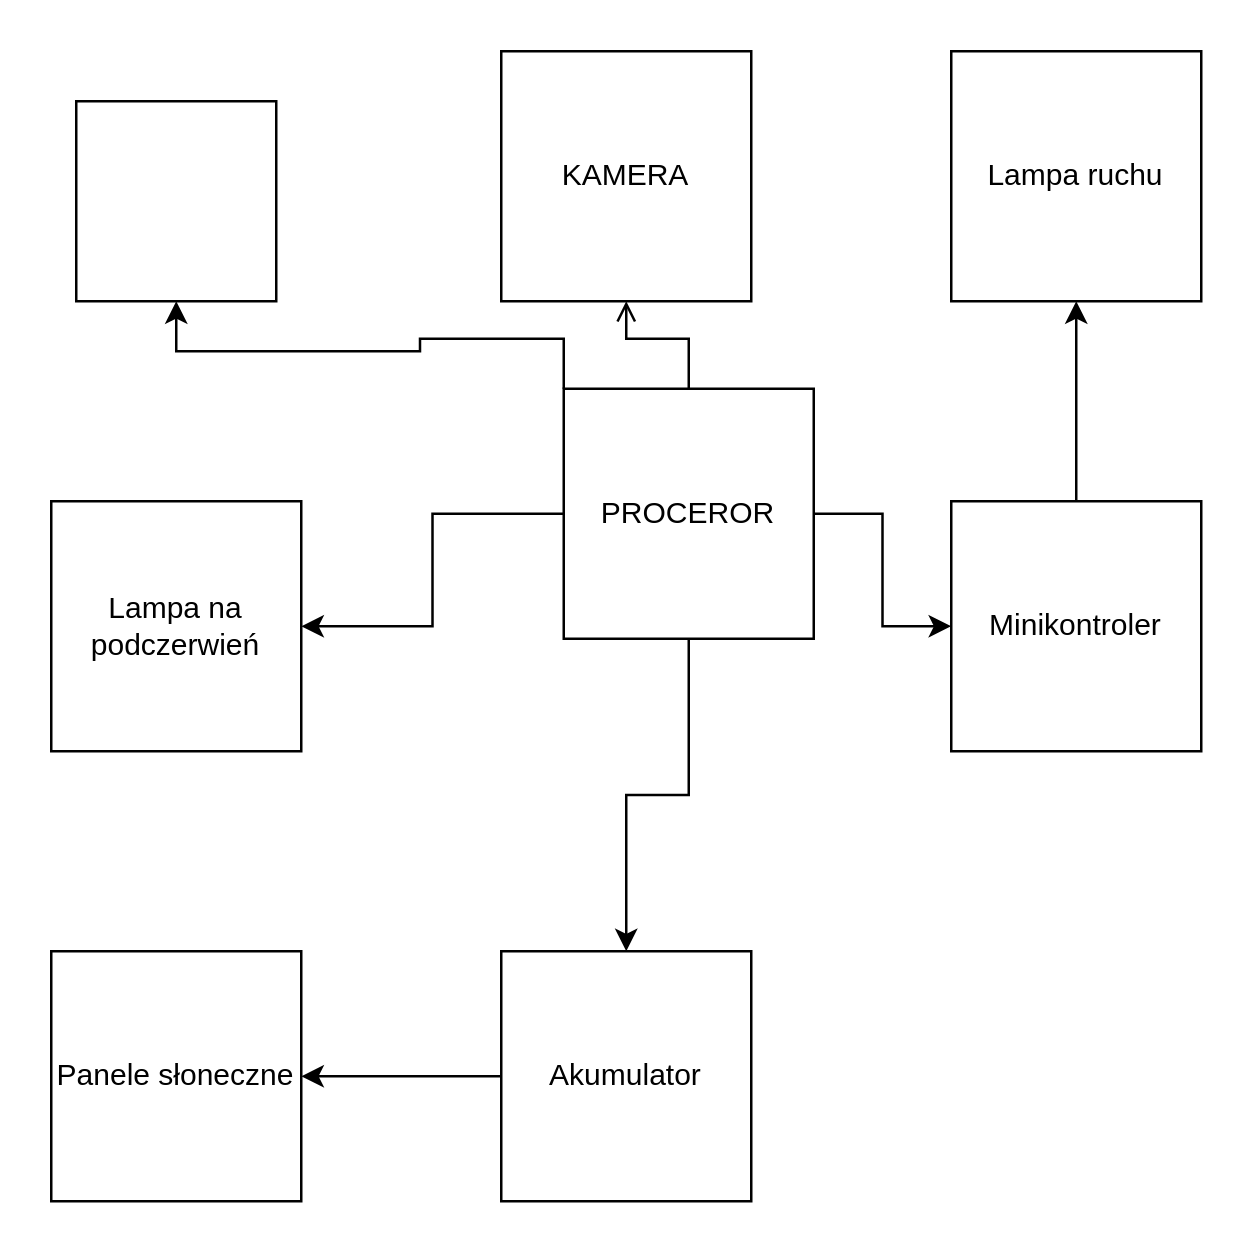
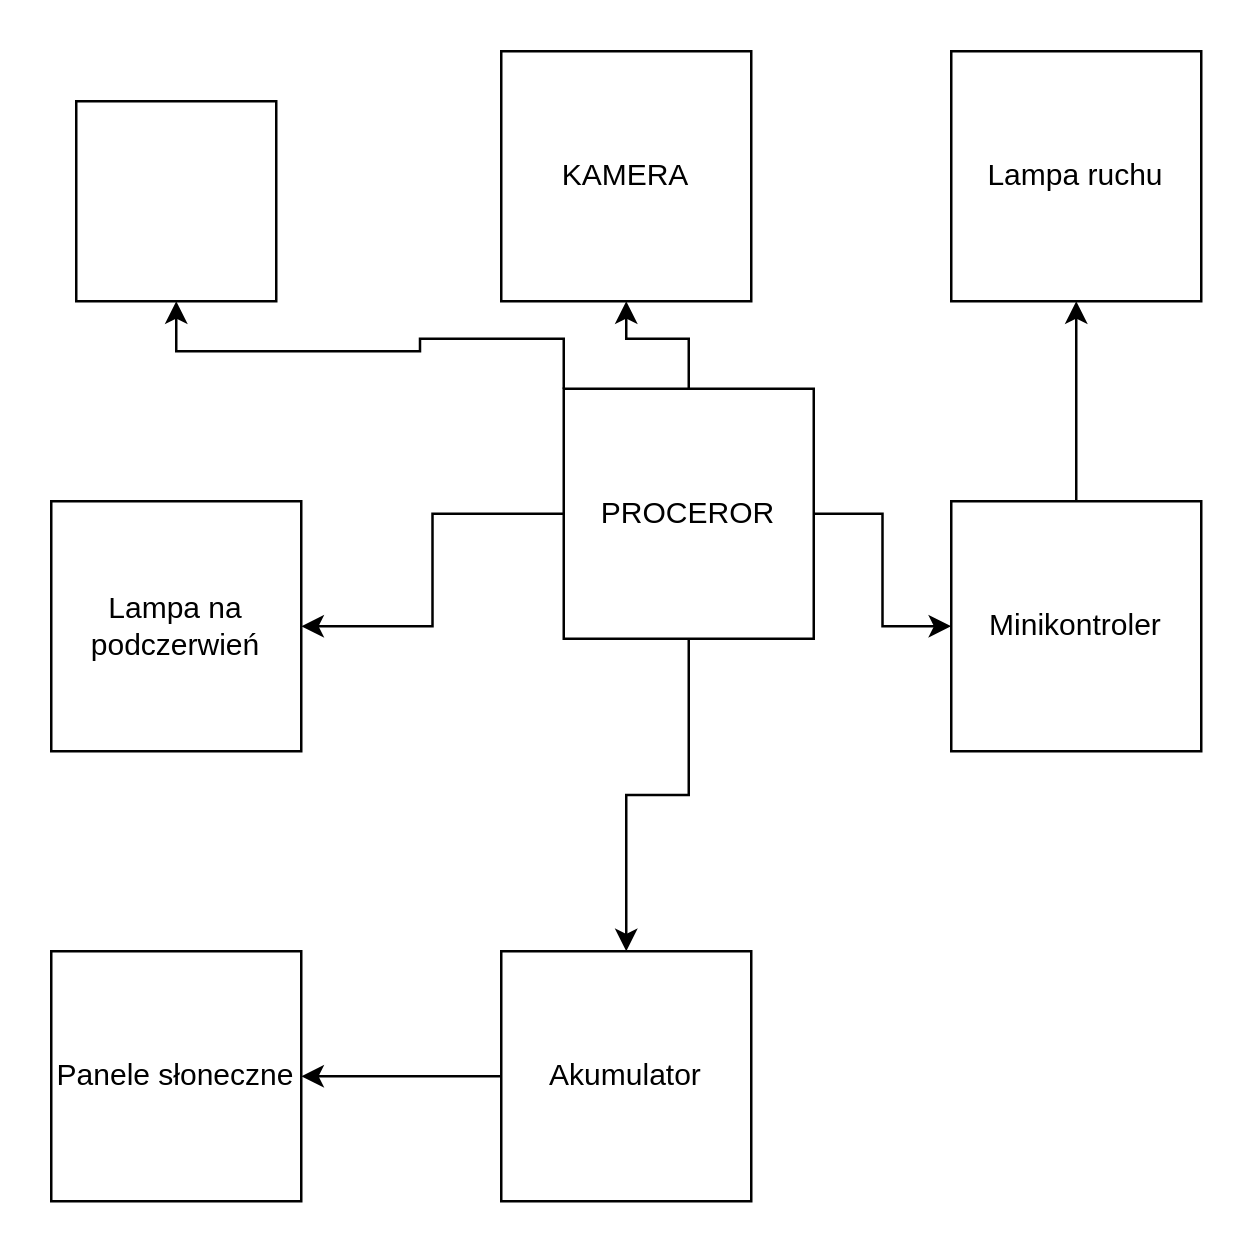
(626, 315) -> (626, 319)
